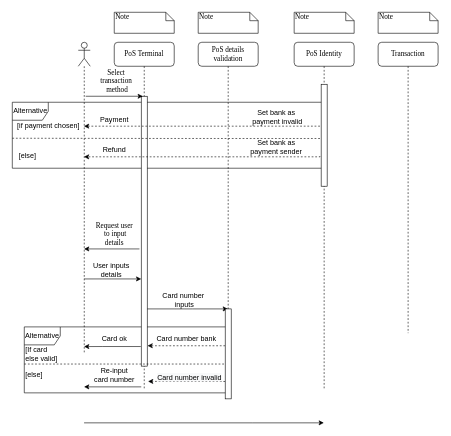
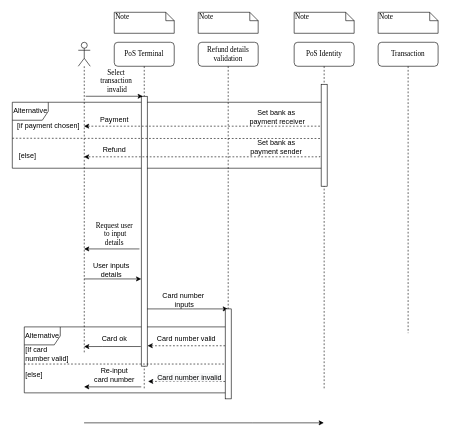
(228, 54) -> (228, 54)
(116, 81) -> (116, 81)
(277, 117) -> (277, 117)
(187, 339) -> (187, 339)
(44, 354) -> (49, 354)
